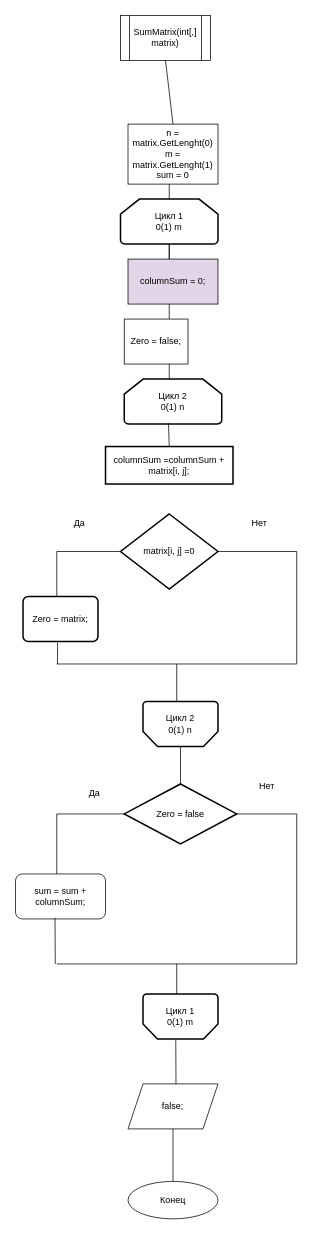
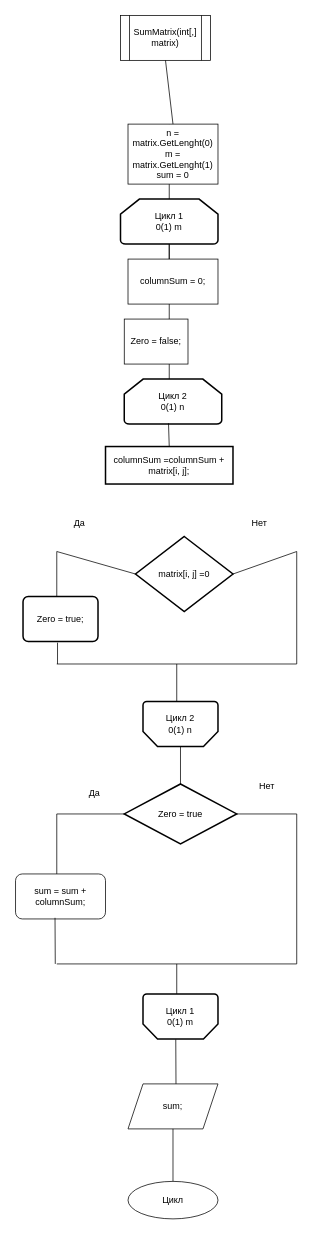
(173, 282) -> (173, 282)
(169, 552) -> (184, 574)
(60, 619) -> (60, 619)
(180, 814) -> (180, 814)
(173, 1107) -> (173, 1107)
(173, 1200) -> (173, 1200)
